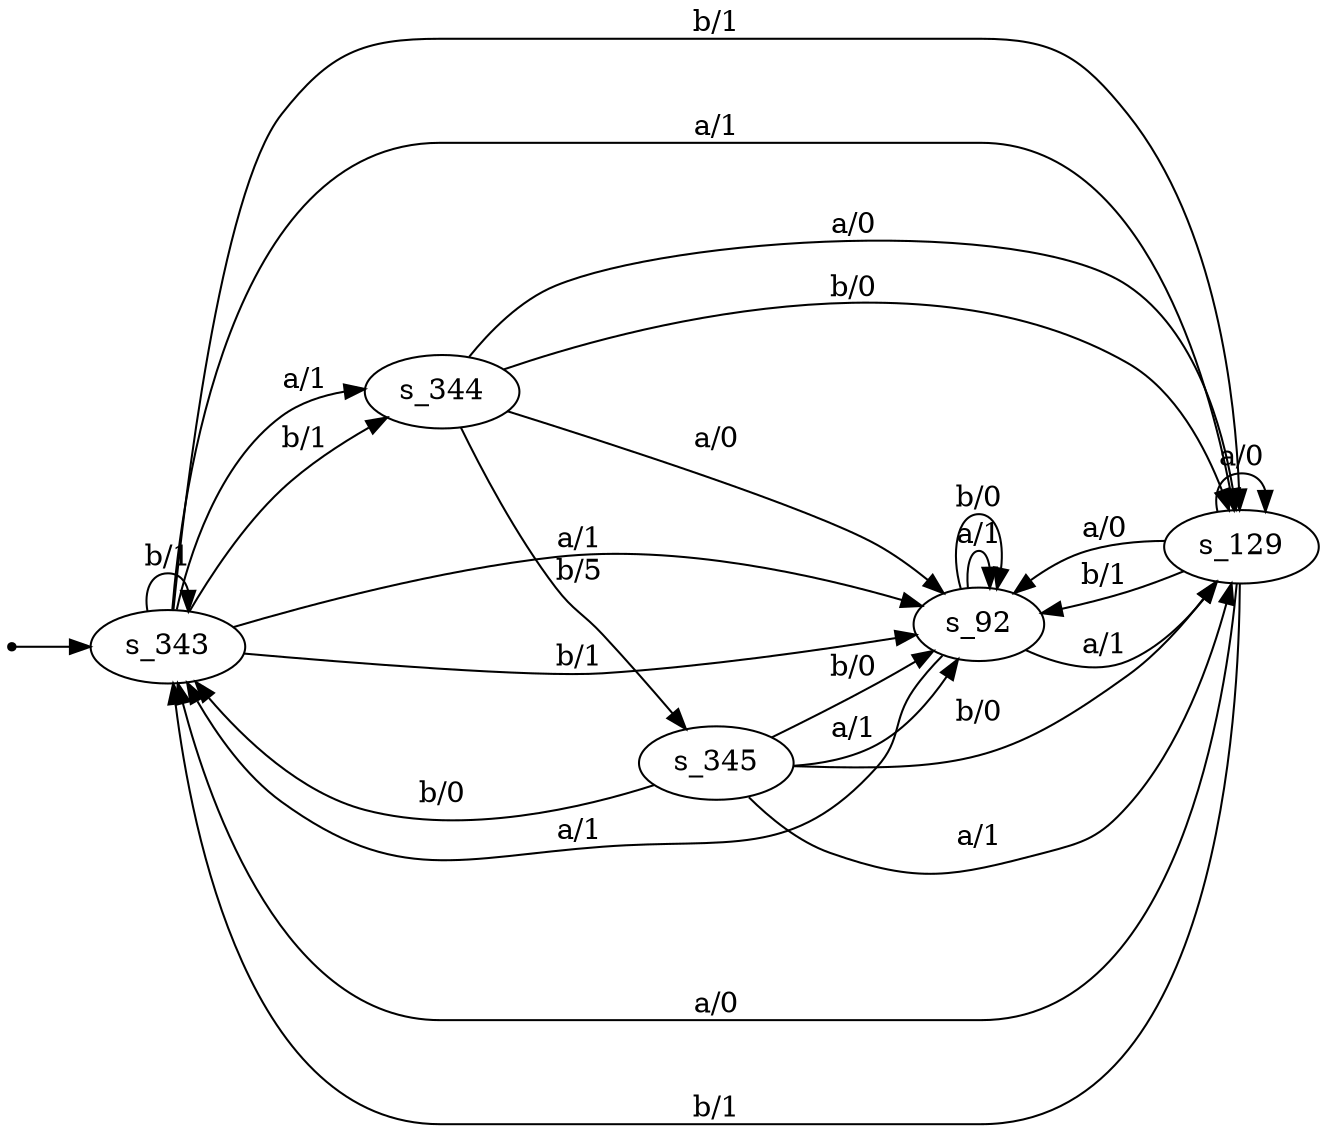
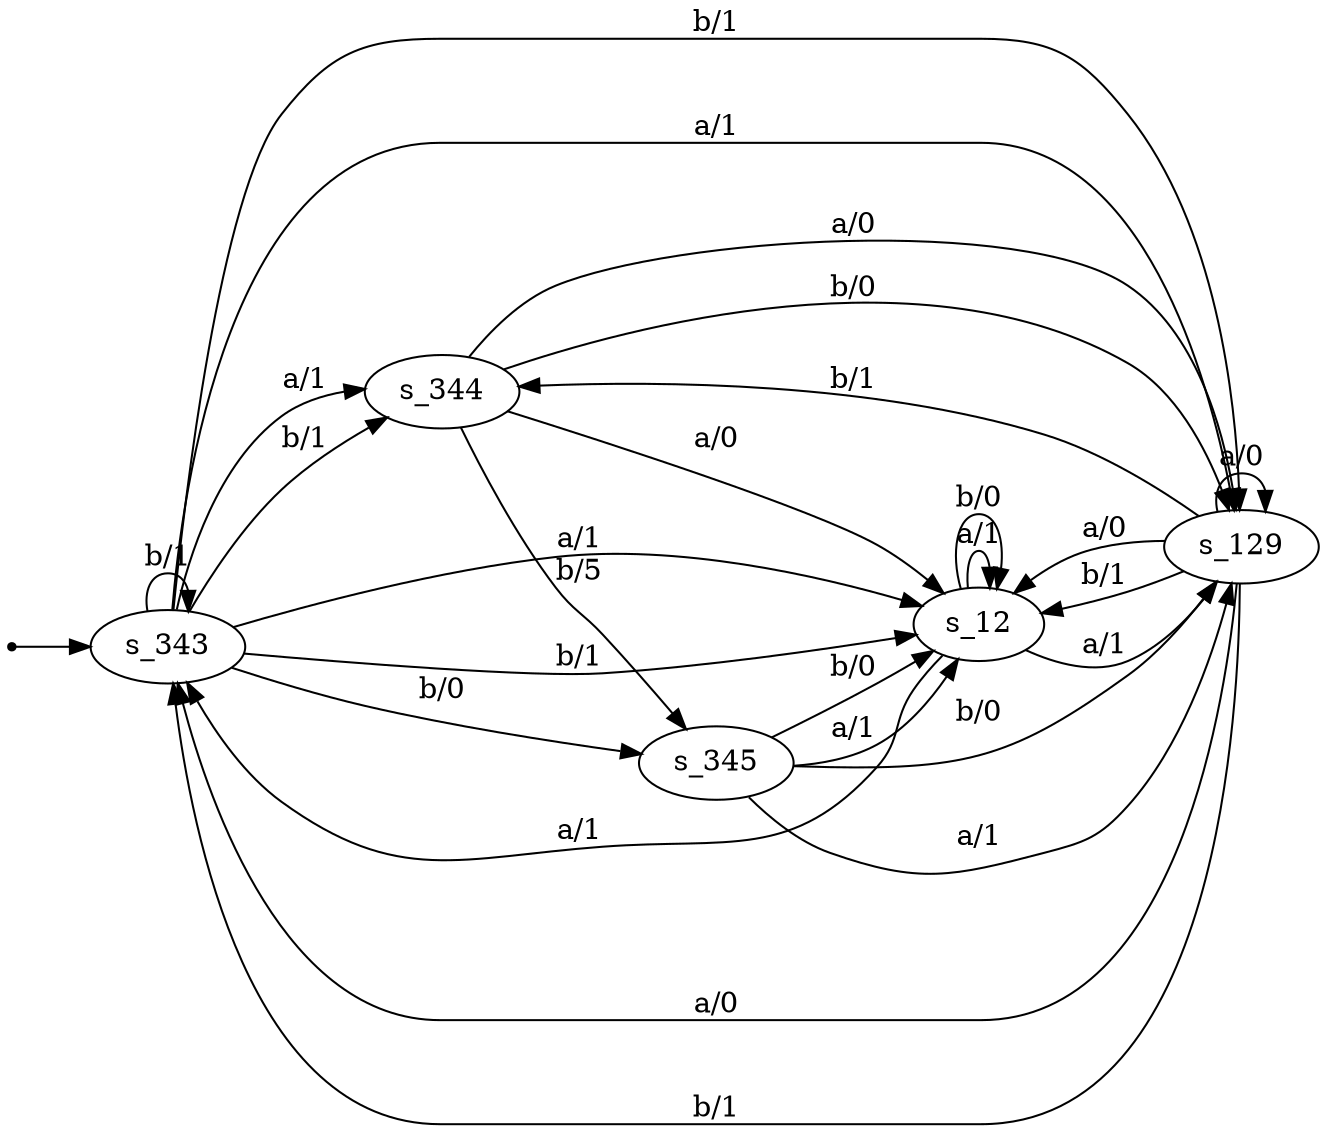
none -> (881, 400)
(979, 624) -> (979, 624)
(414, 818) -> (424, 719)
